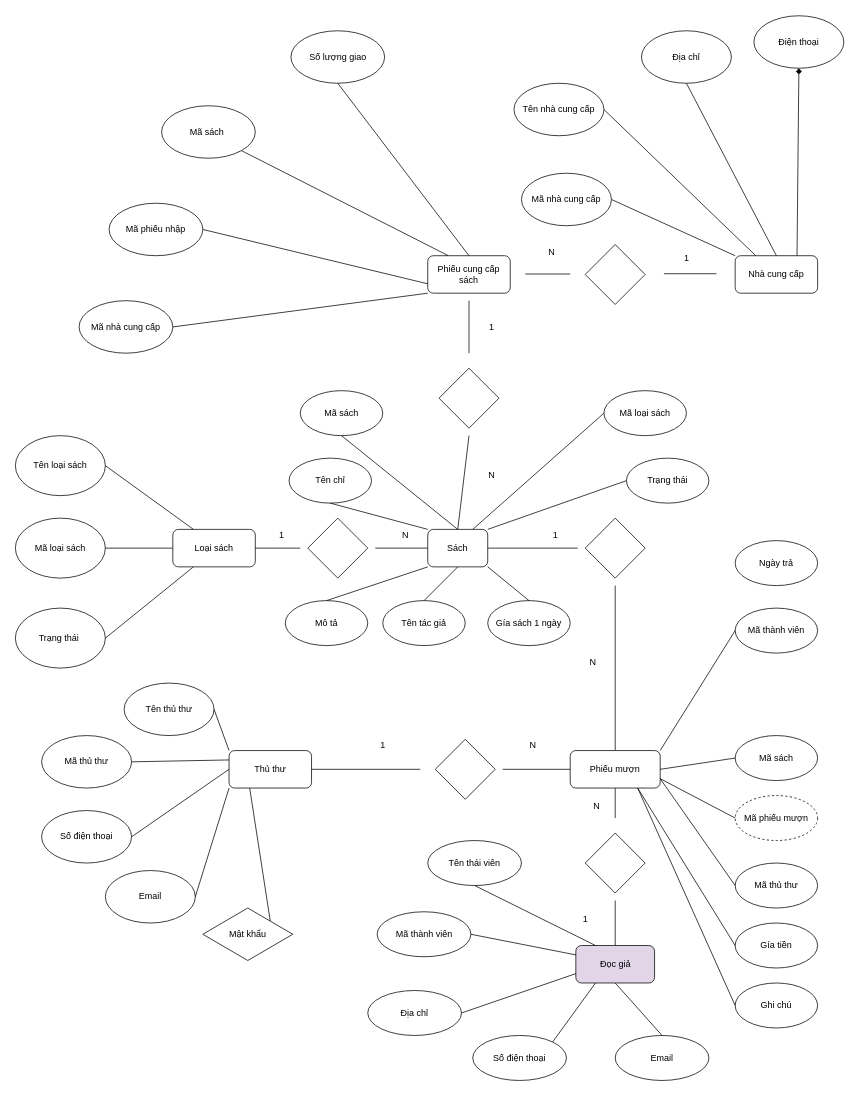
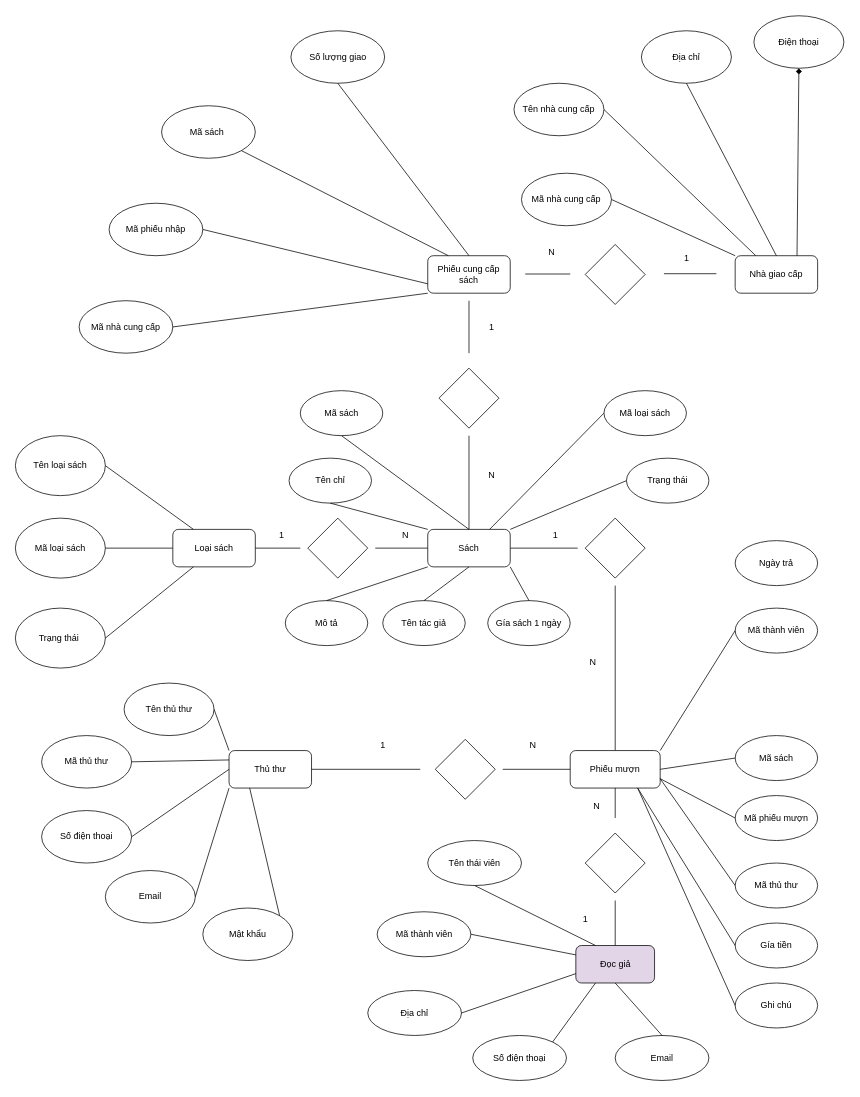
(777, 274) -> (777, 274)
(458, 548) -> (469, 548)
(777, 818) -> (777, 818)
(248, 934) -> (248, 934)
